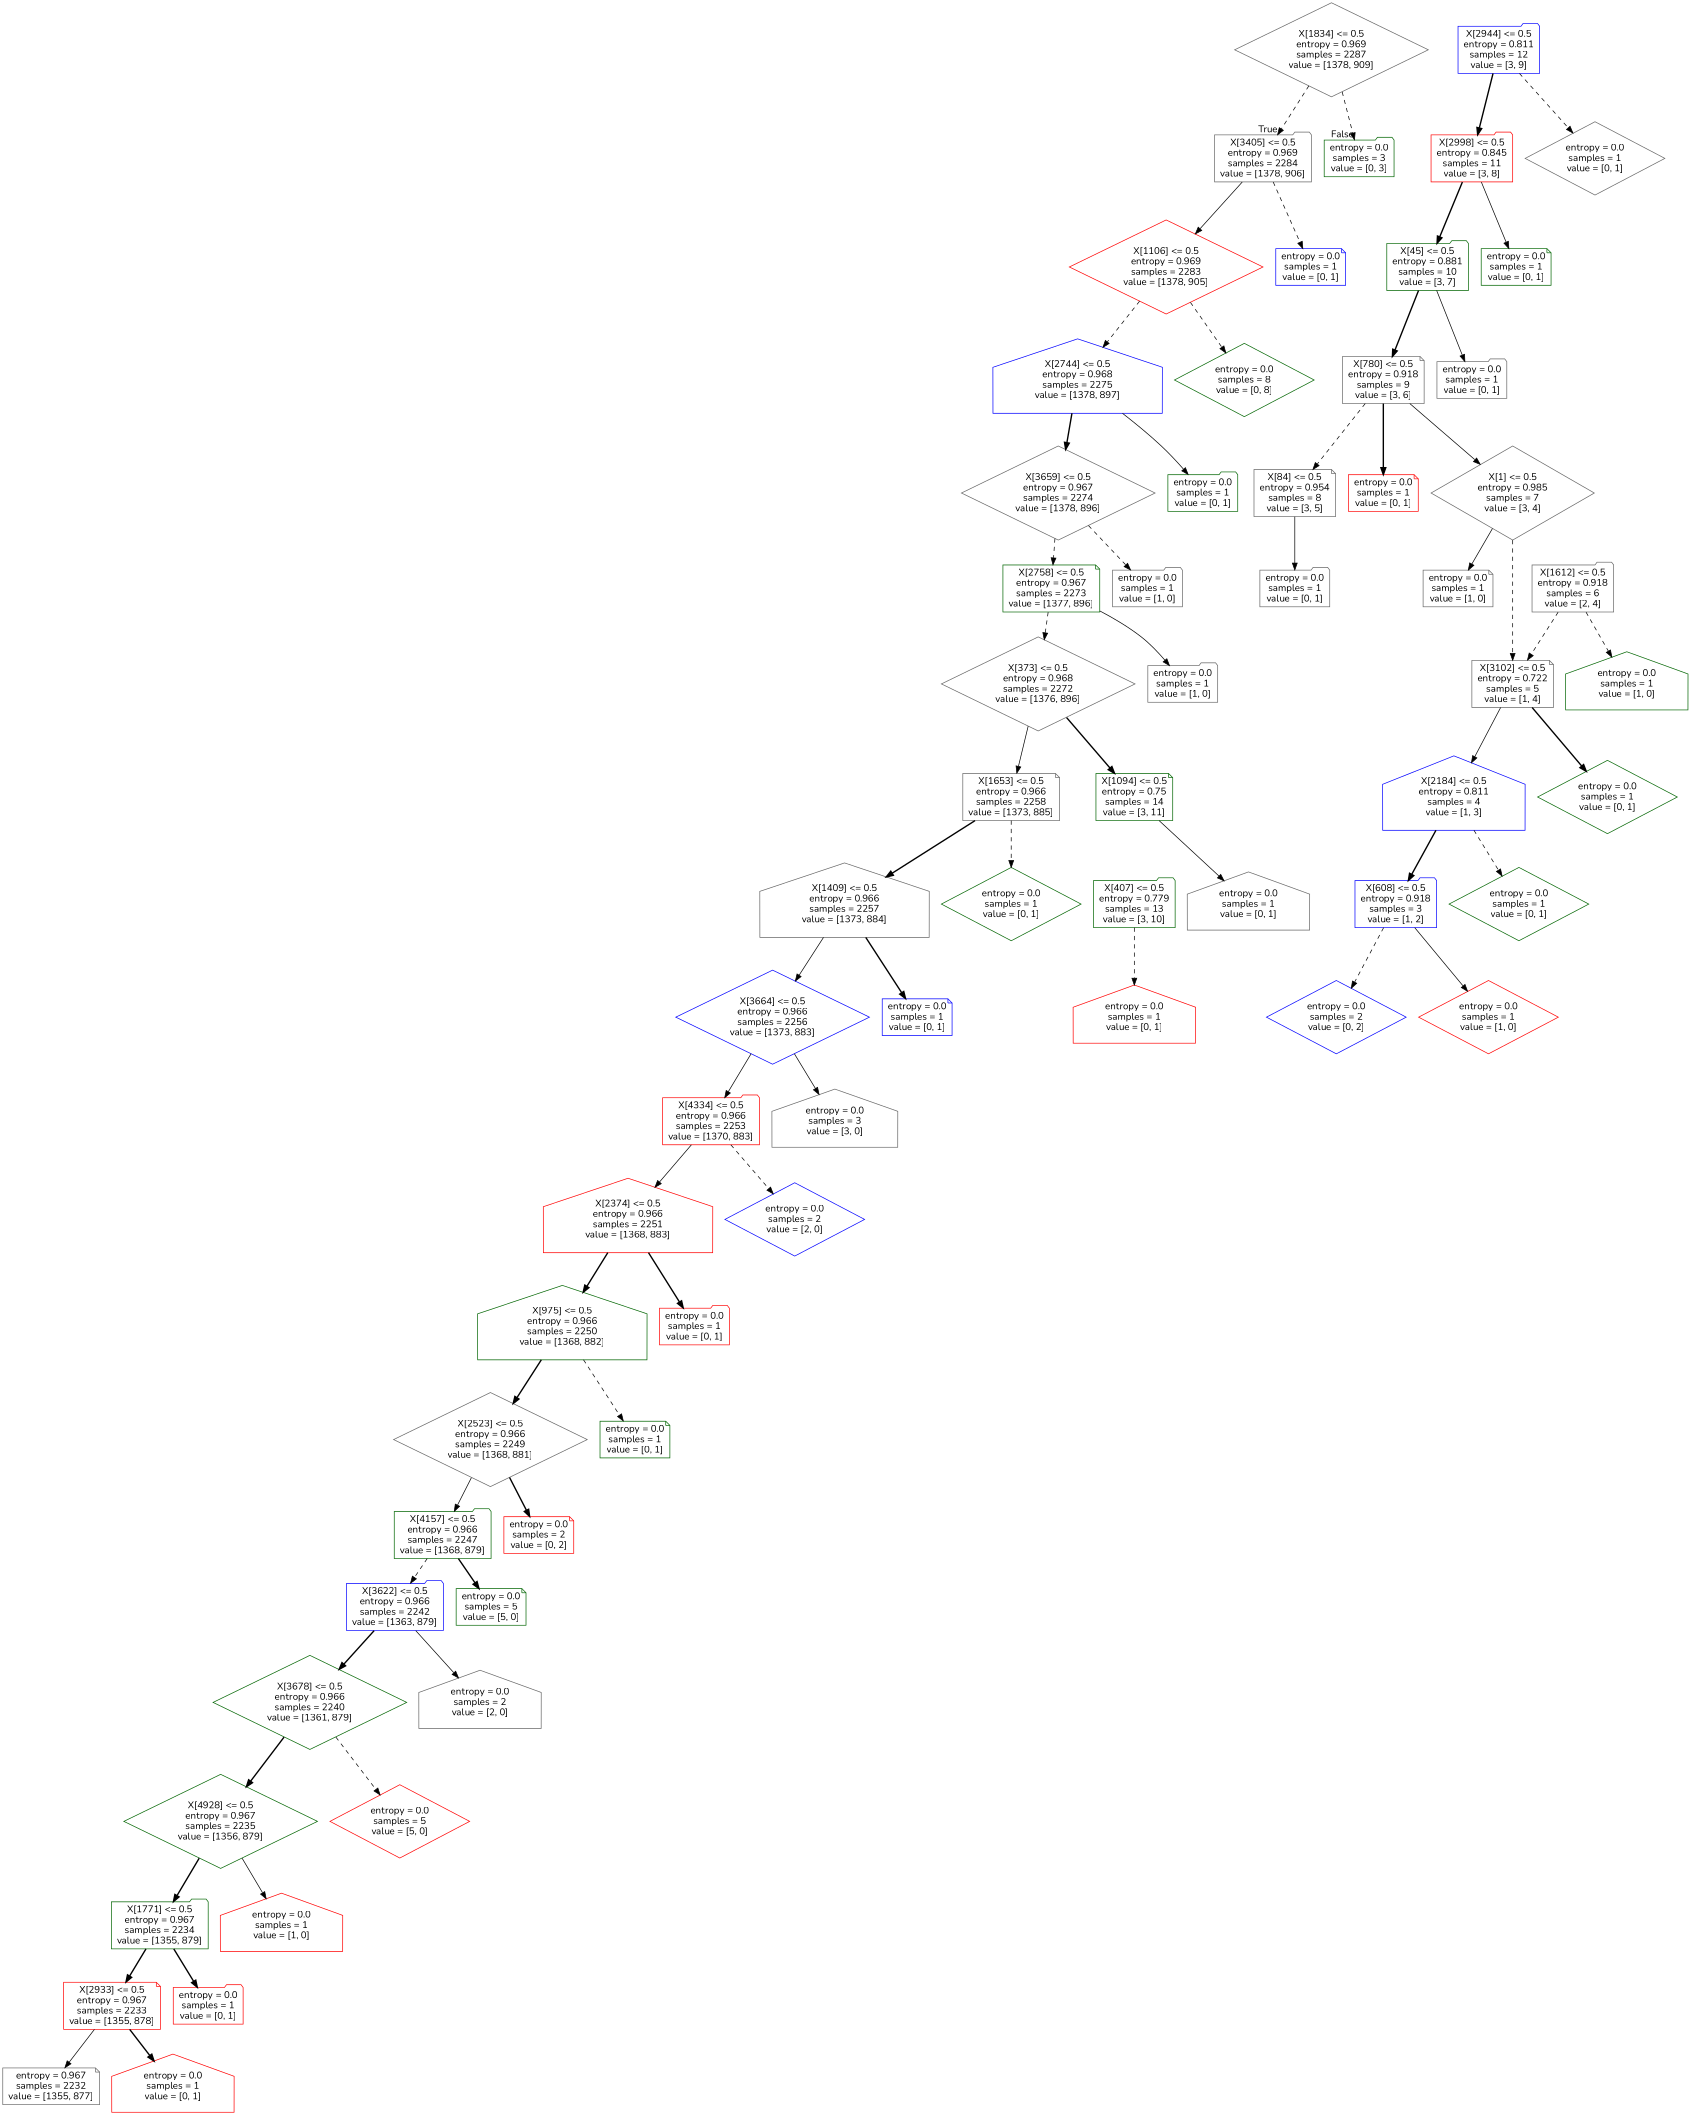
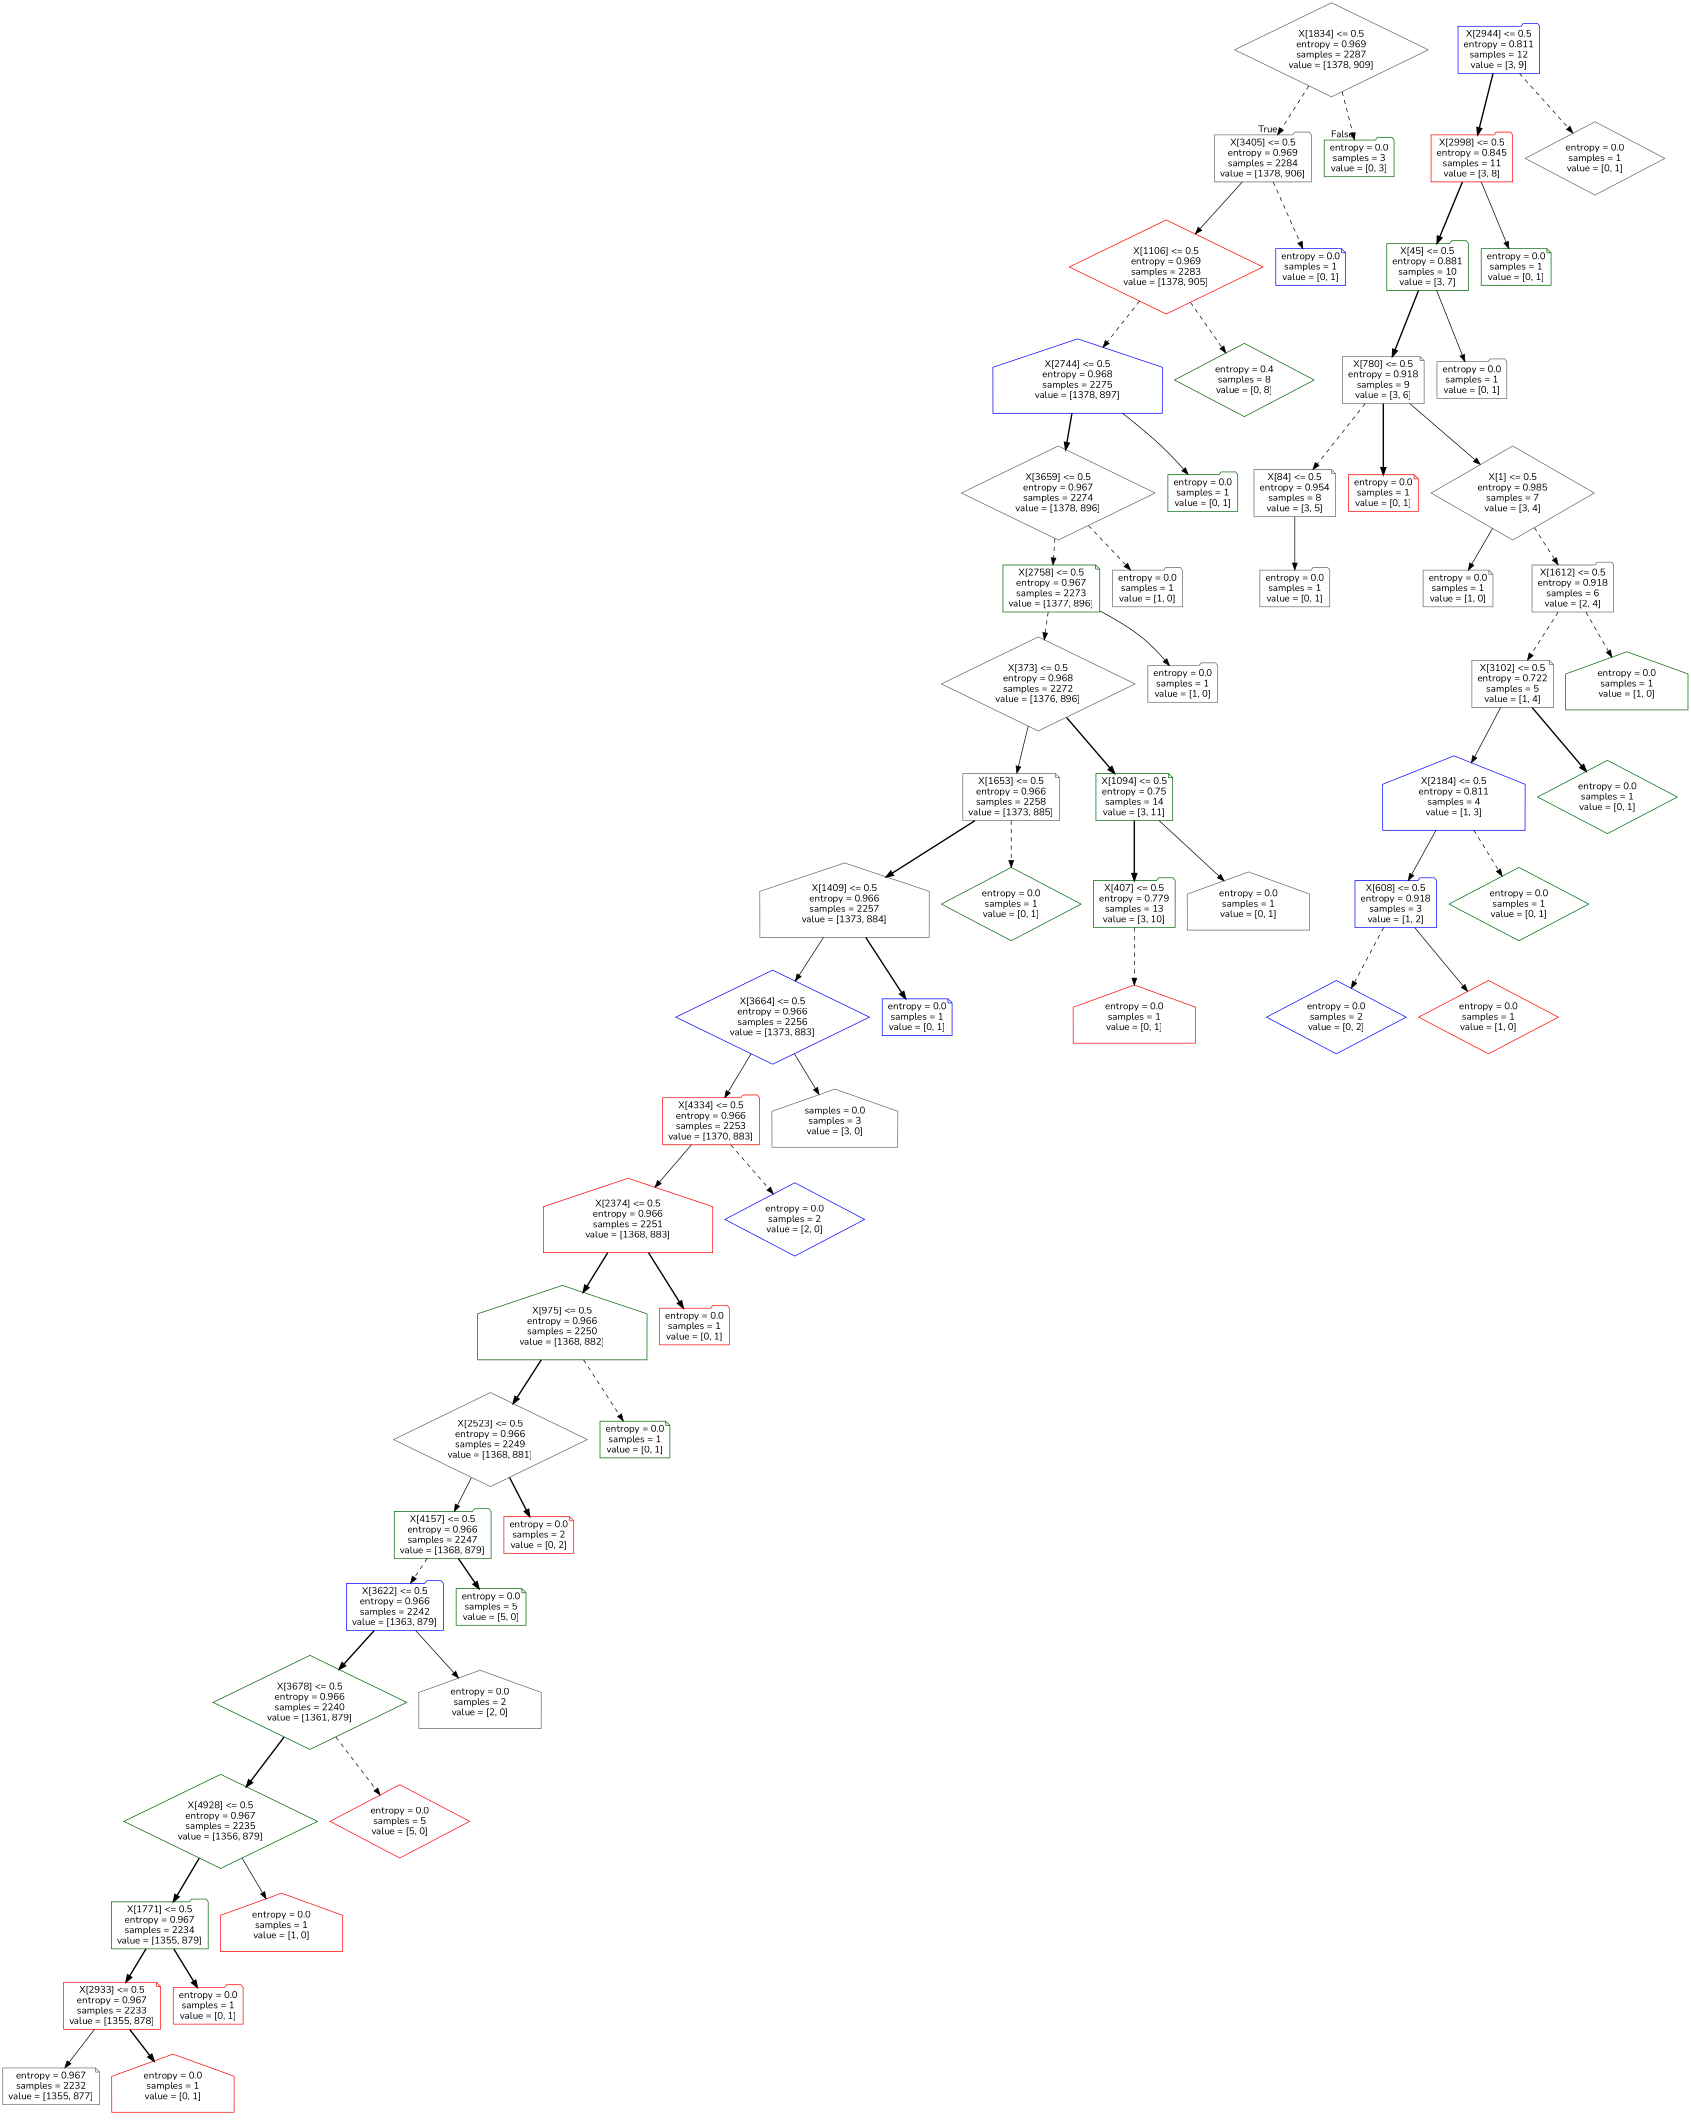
(1244, 380) -> (1244, 380)
(1513, 597) -> (1544, 543)
none -> (1134, 847)
(1424, 852) -> (1424, 852)
(835, 1121) -> (835, 1121)
